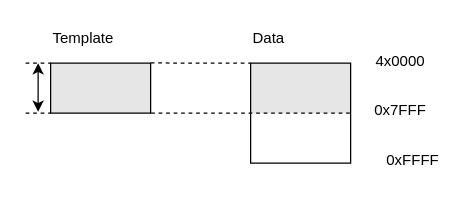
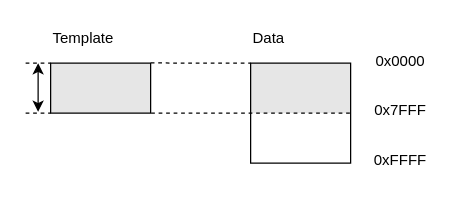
(401, 62) -> (401, 62)
(413, 161) -> (401, 161)
